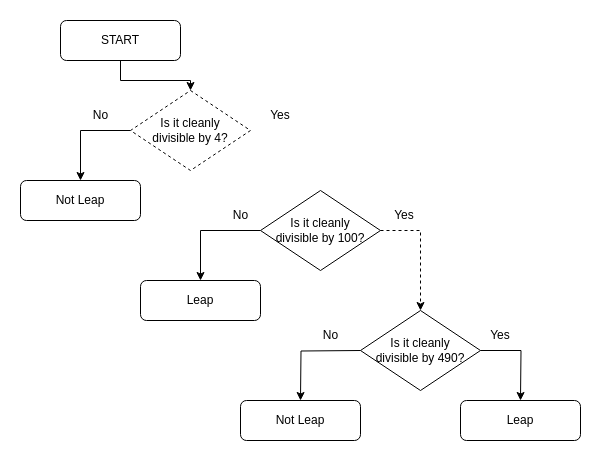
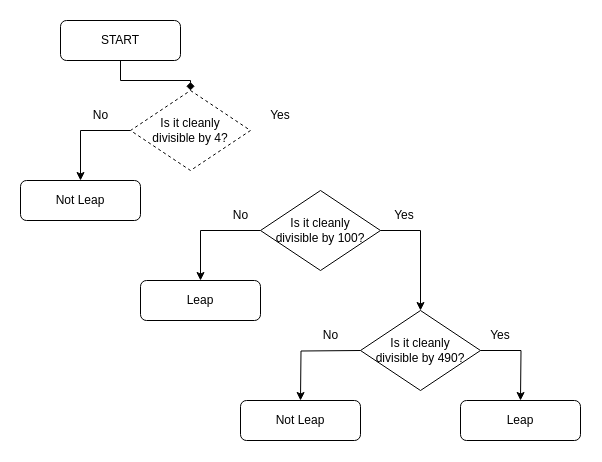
(189, 81) -> (189, 81)
(421, 248) -> (421, 248)
